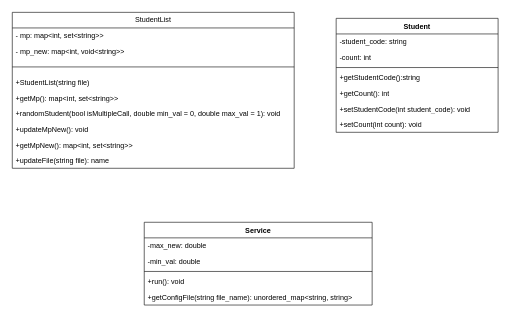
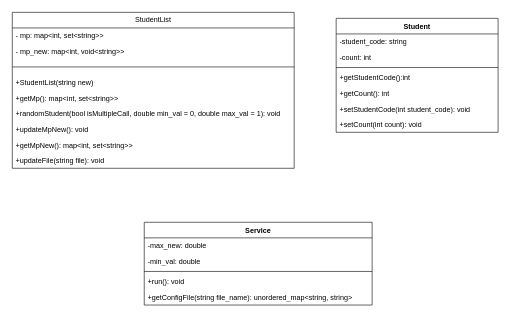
(386, 78) -> (380, 78)
(62, 83) -> (61, 83)
(69, 161) -> (68, 161)
